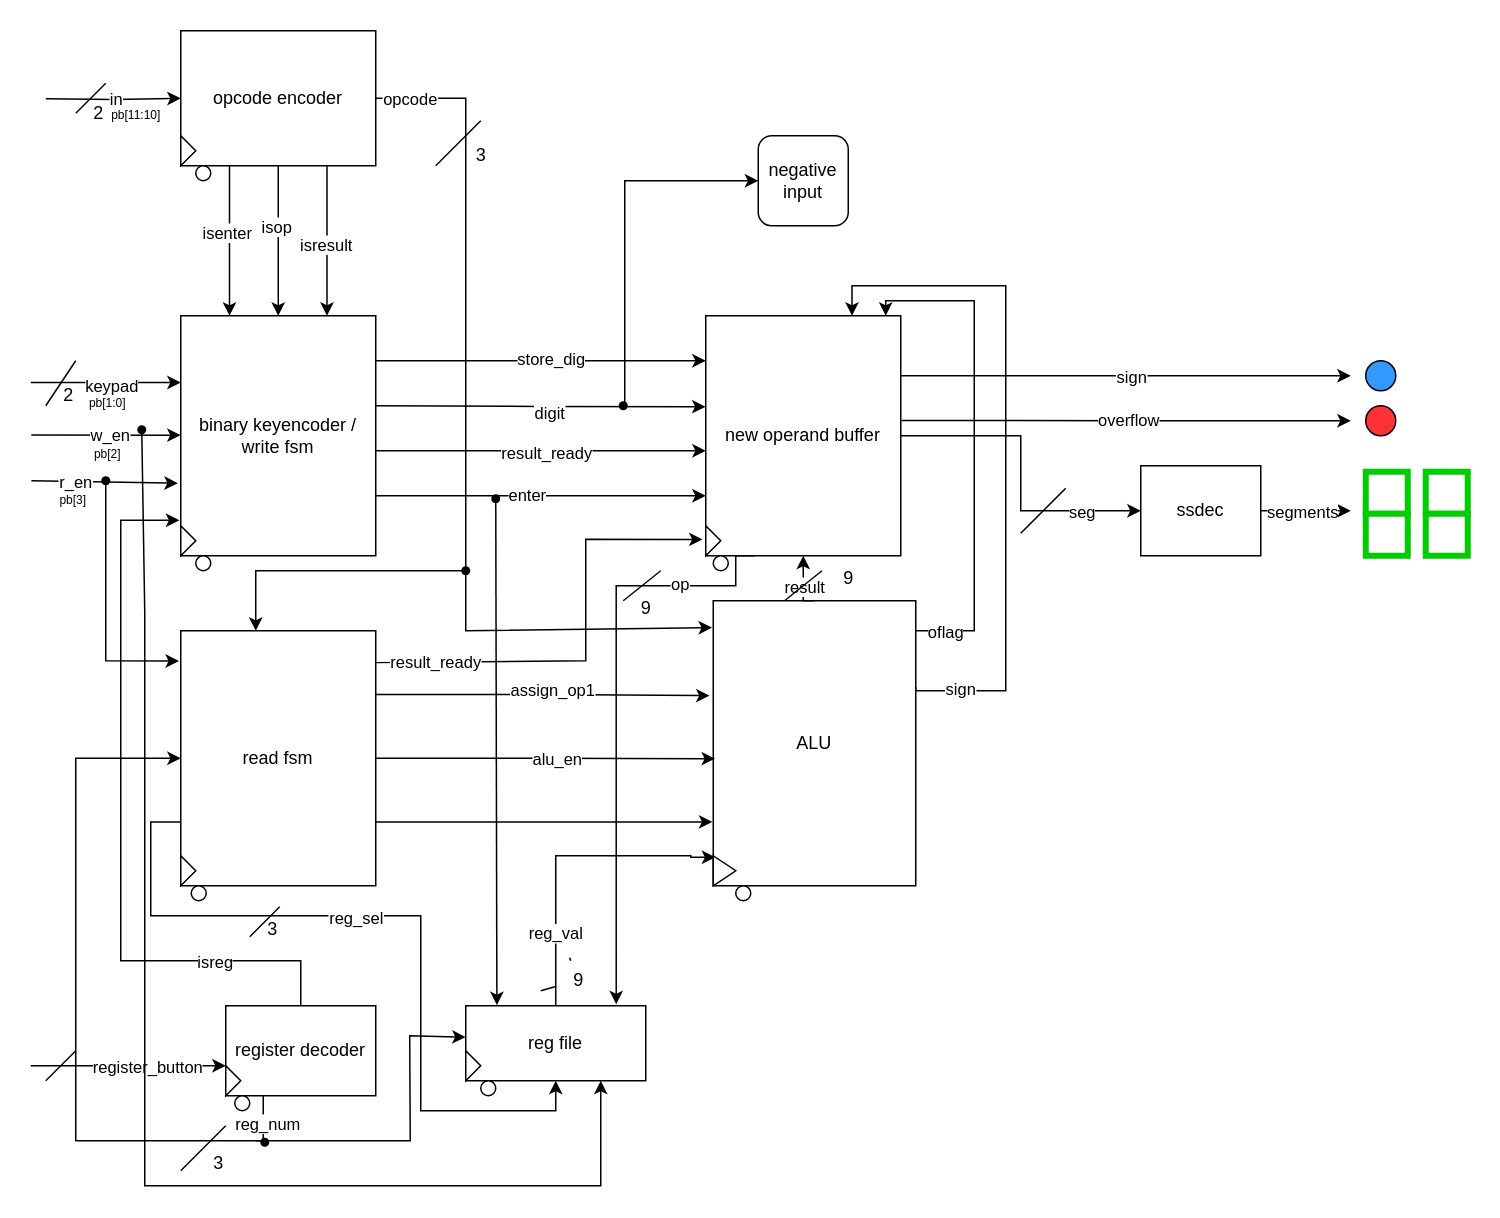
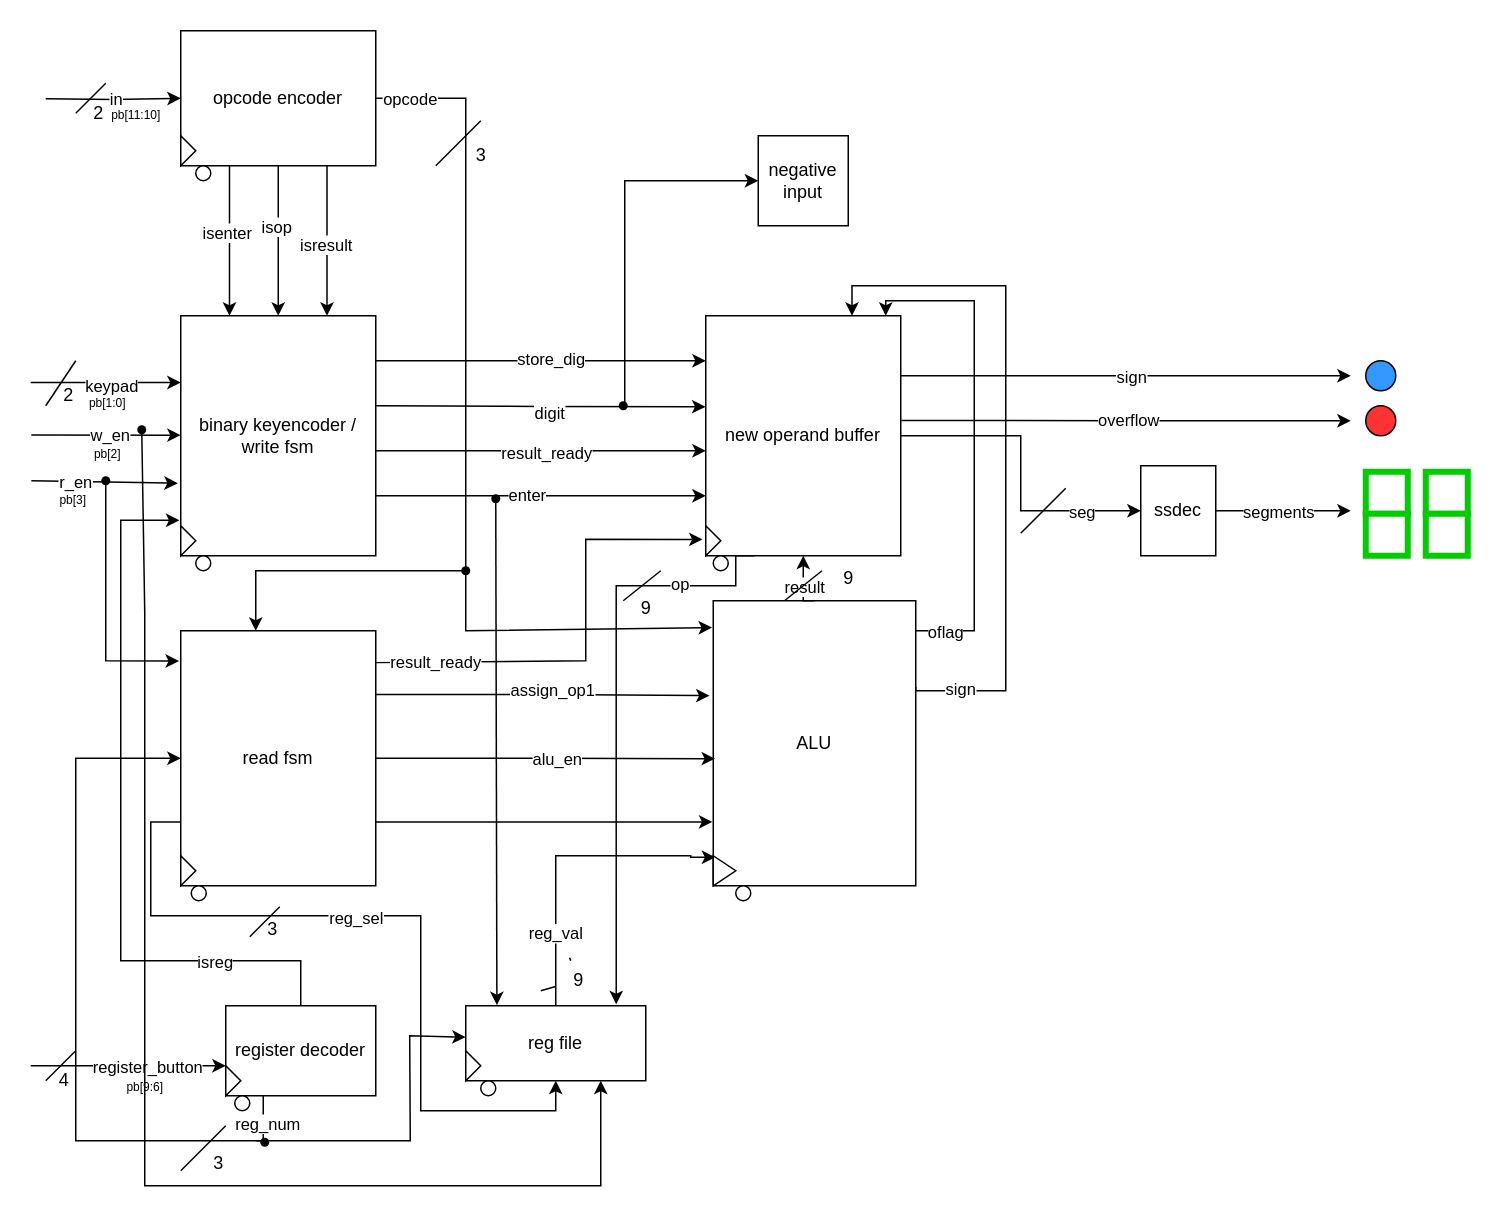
(803, 181) -> (803, 181)
(1201, 511) -> (1178, 511)
none -> (63, 1081)
none -> (145, 1085)
